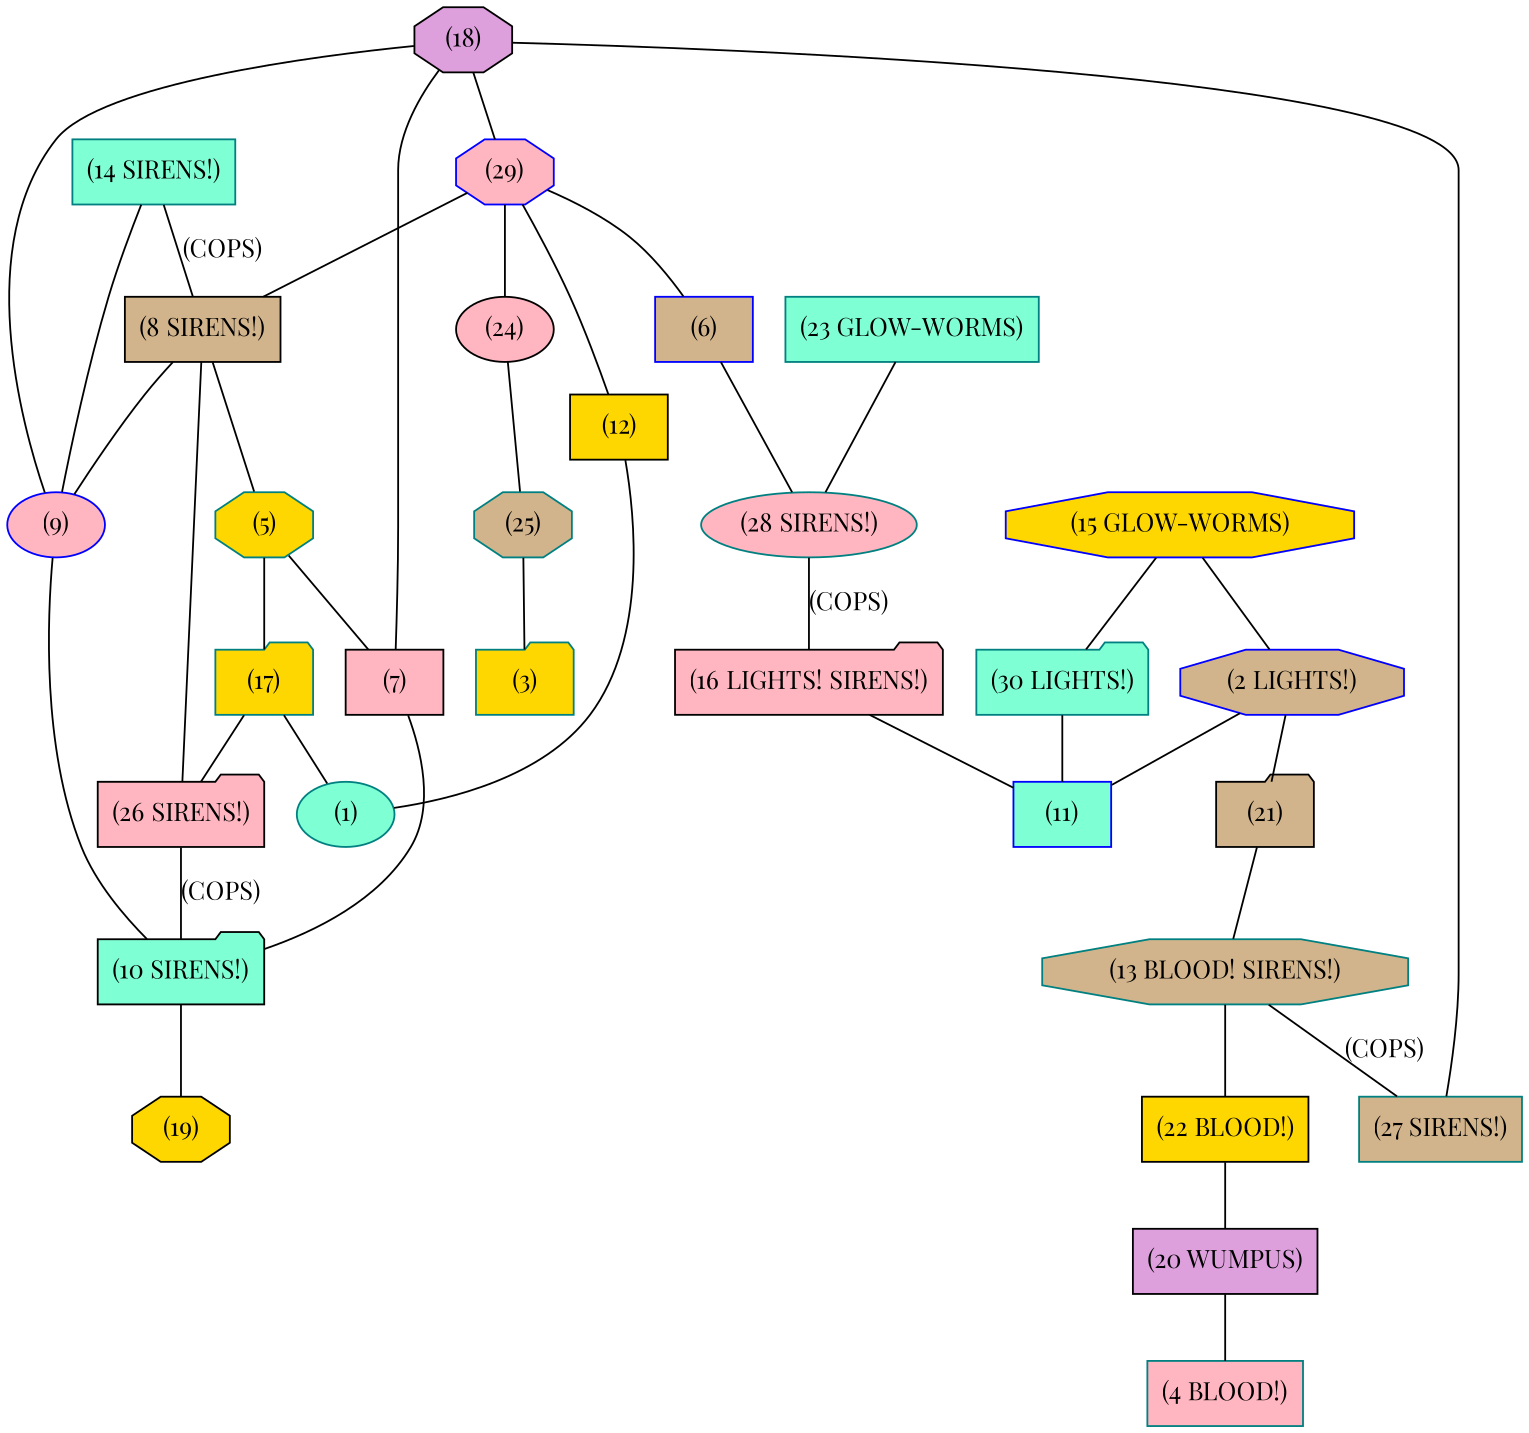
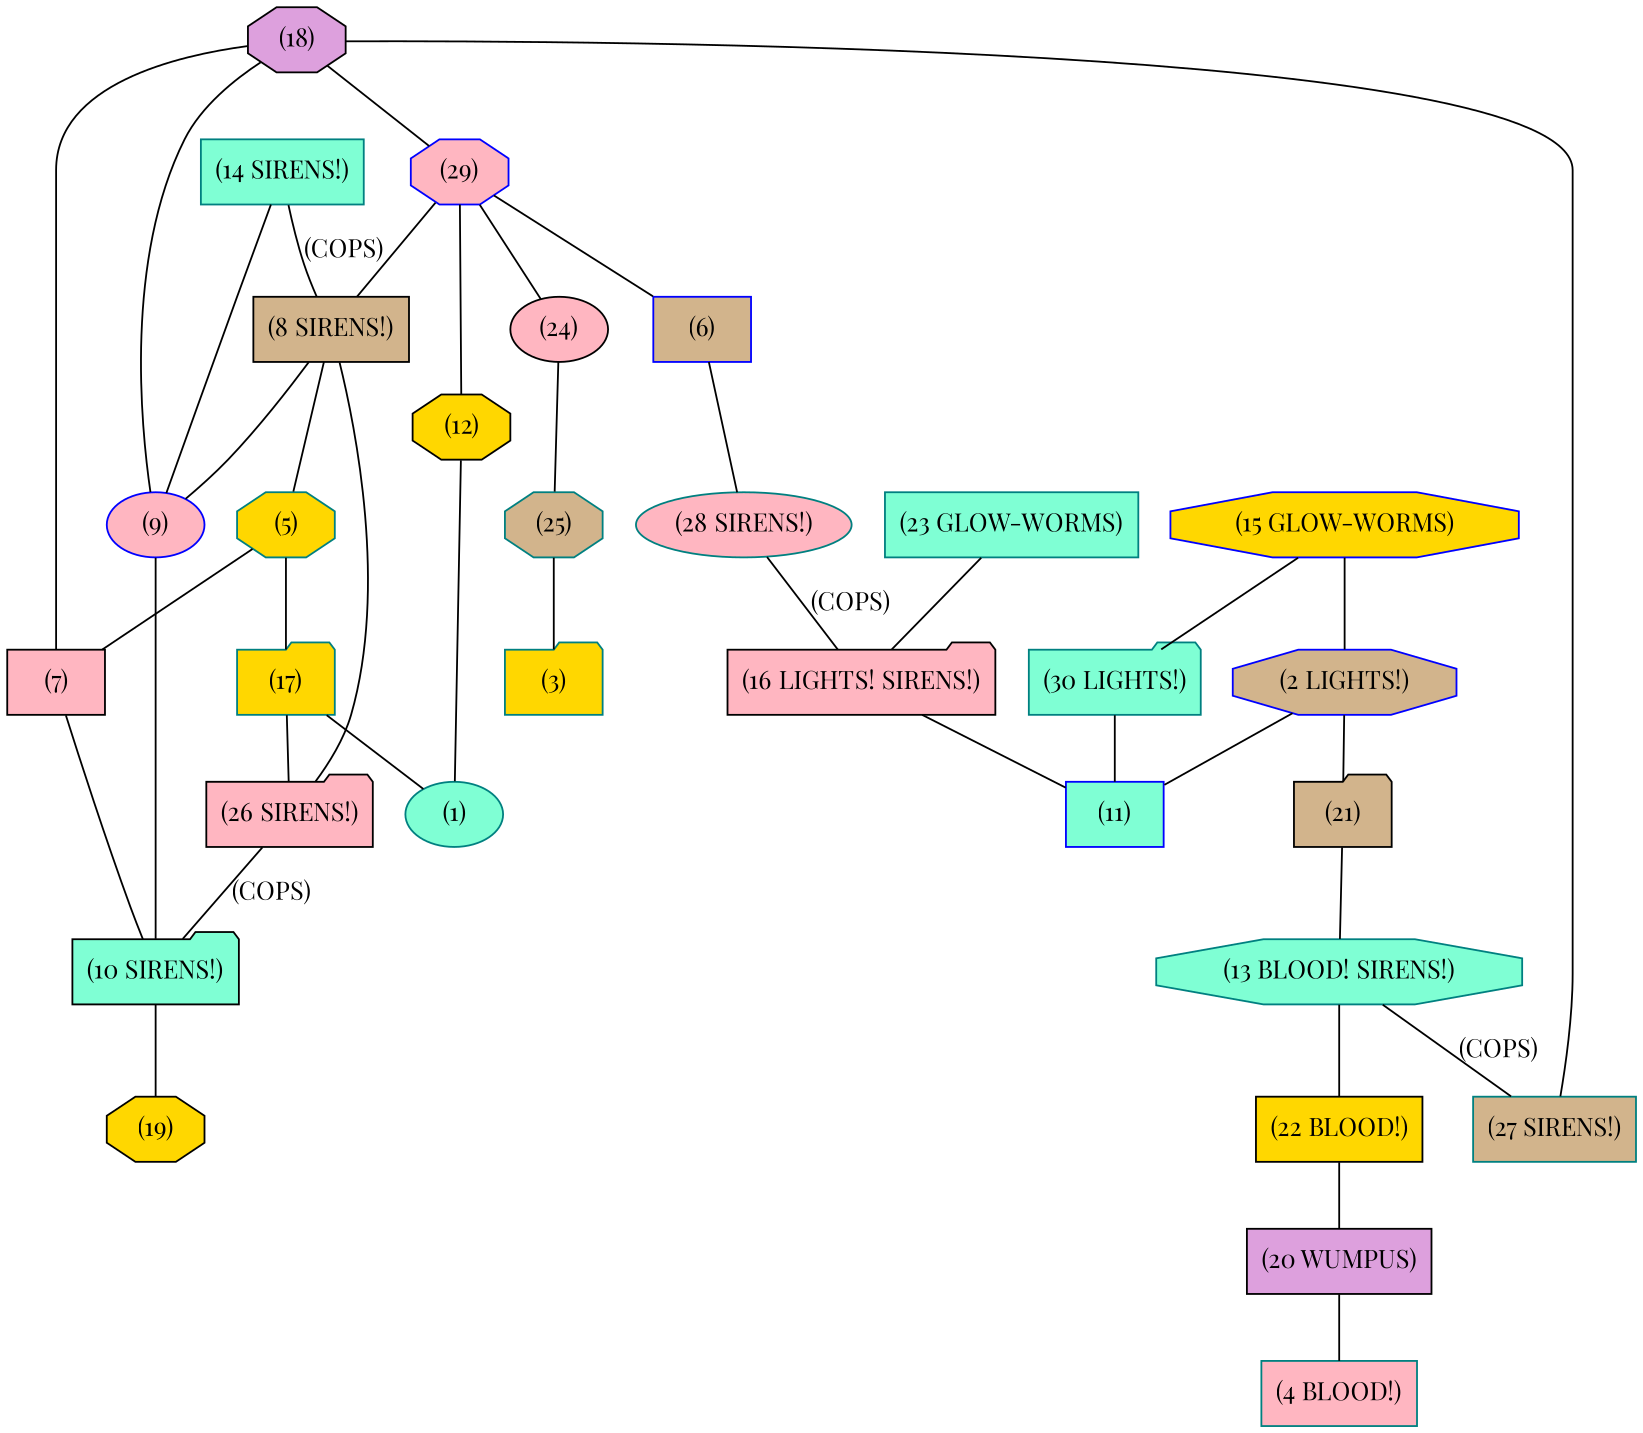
(619, 427) -> (461, 427)
(861, 427) -> (937, 604)
(1225, 972) -> (1339, 972)
